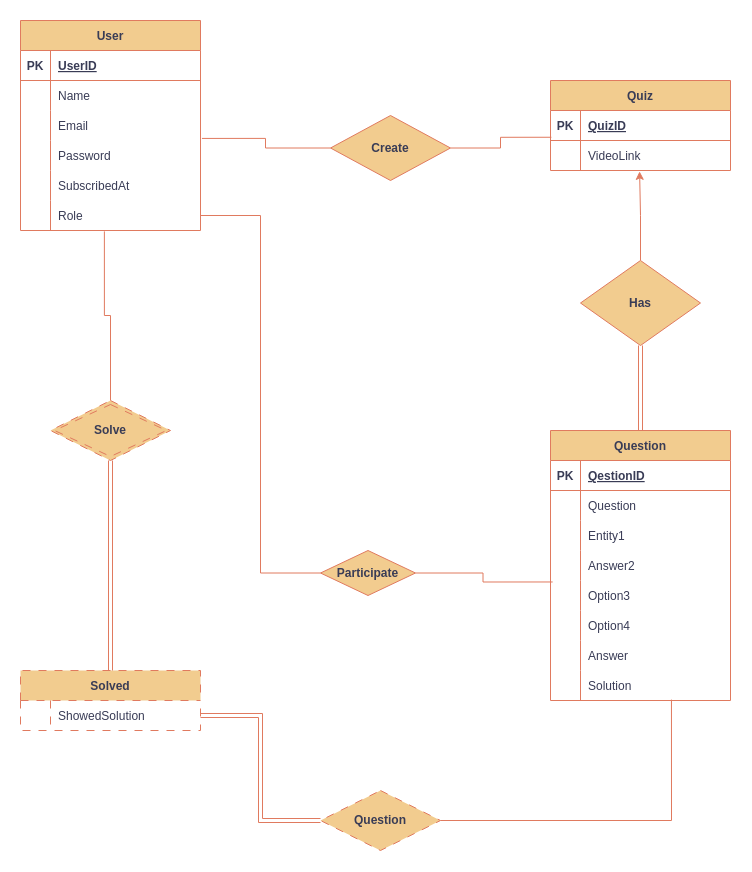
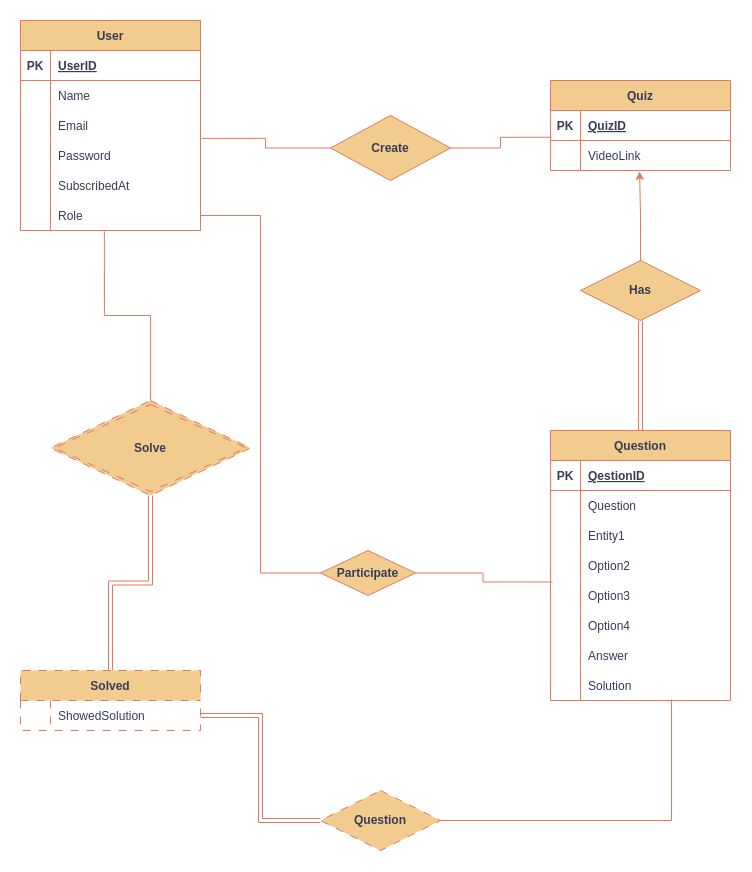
(641, 303) -> (641, 291)
(111, 431) -> (151, 448)
(612, 566) -> (610, 566)
